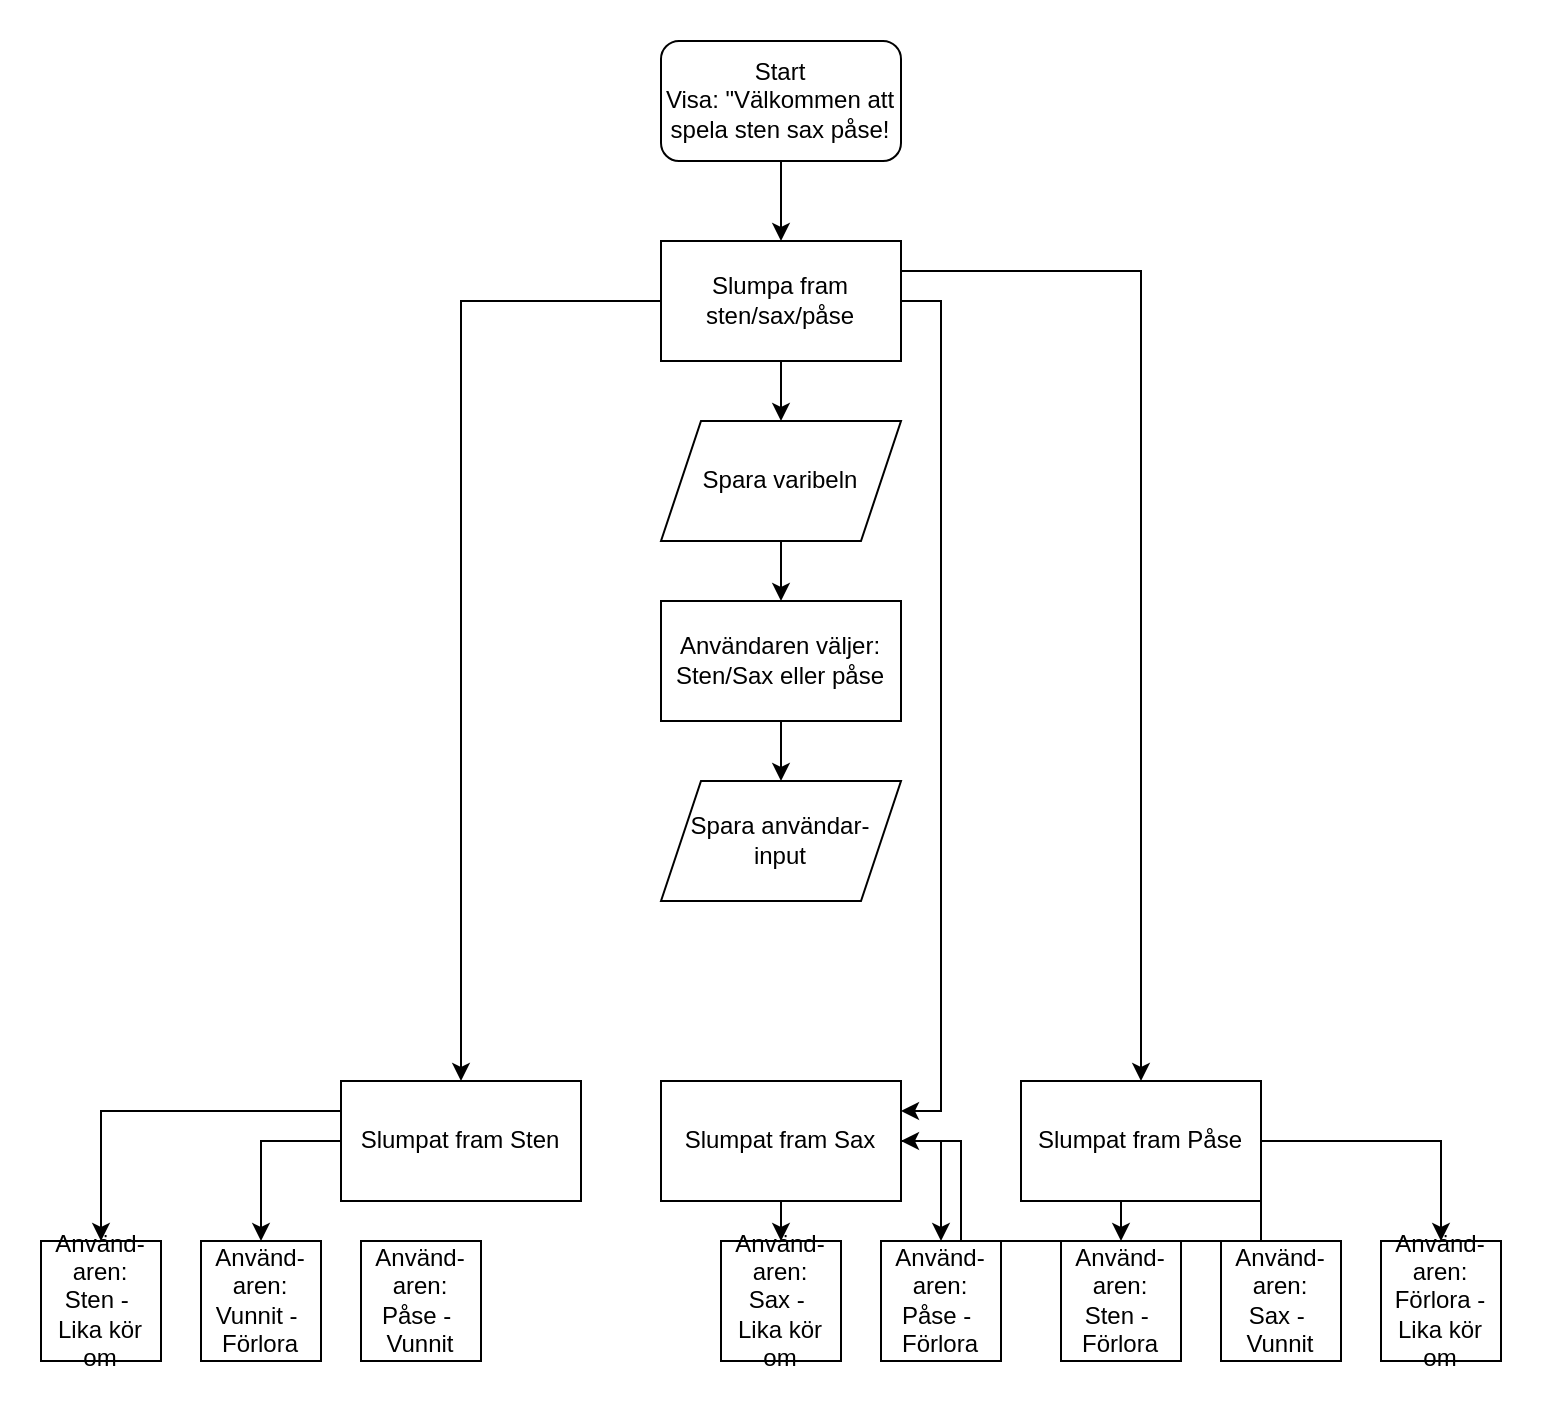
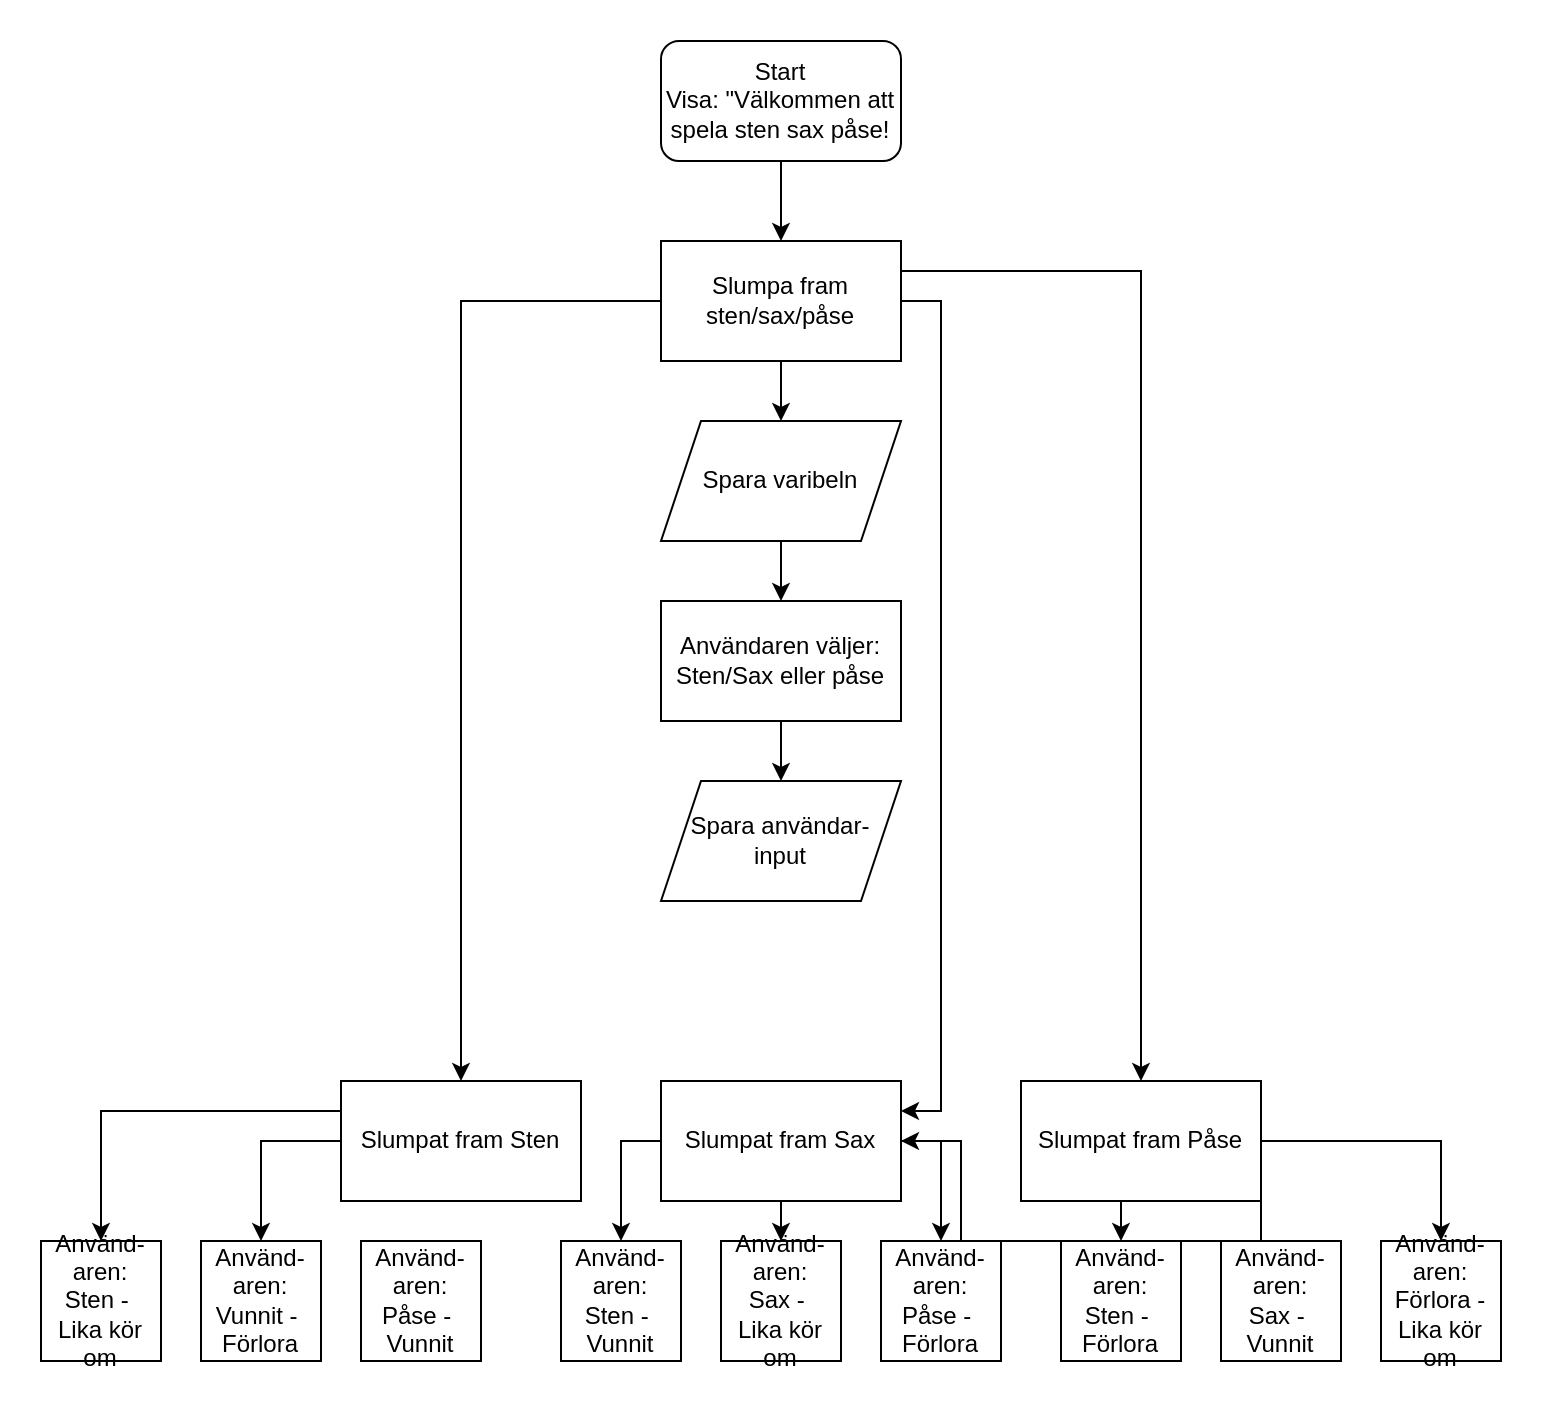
none -> (621, 1164)
none -> (621, 1301)
